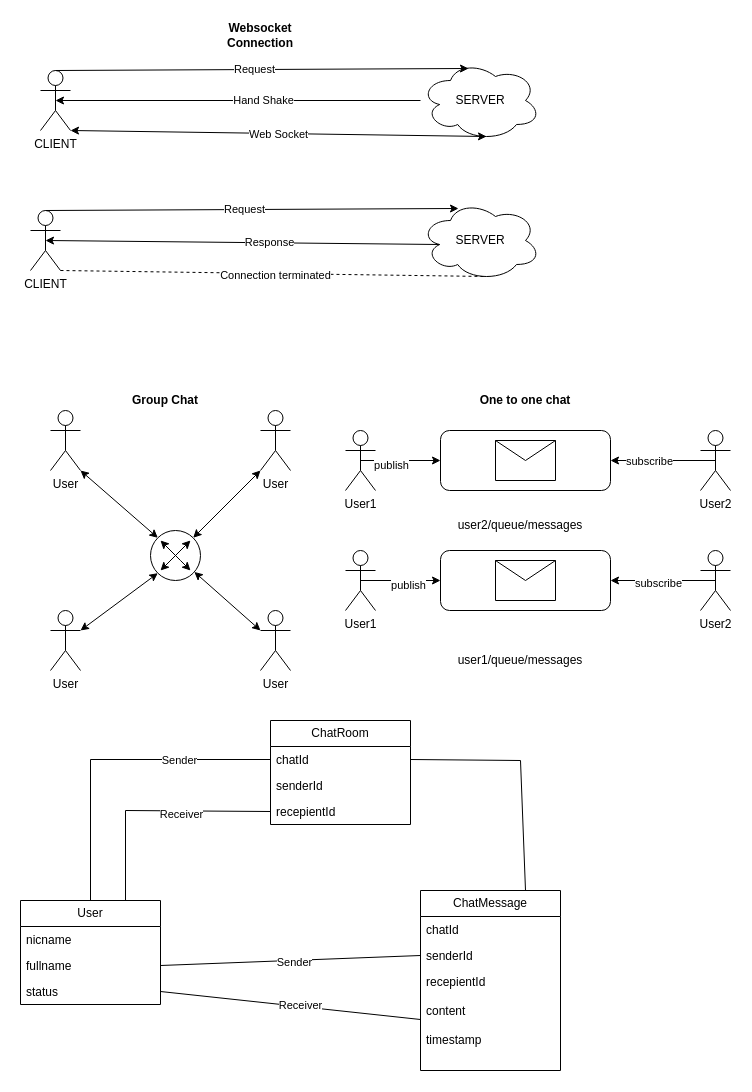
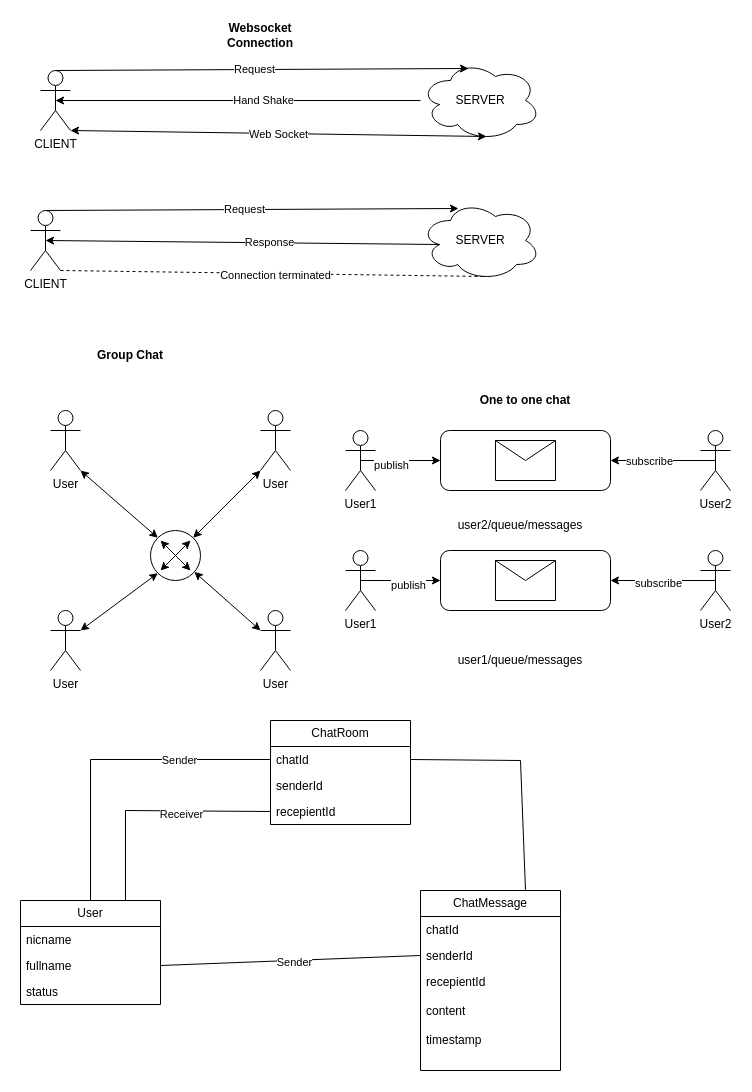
(166, 401) -> (131, 356)
(290, 1005) -> none
